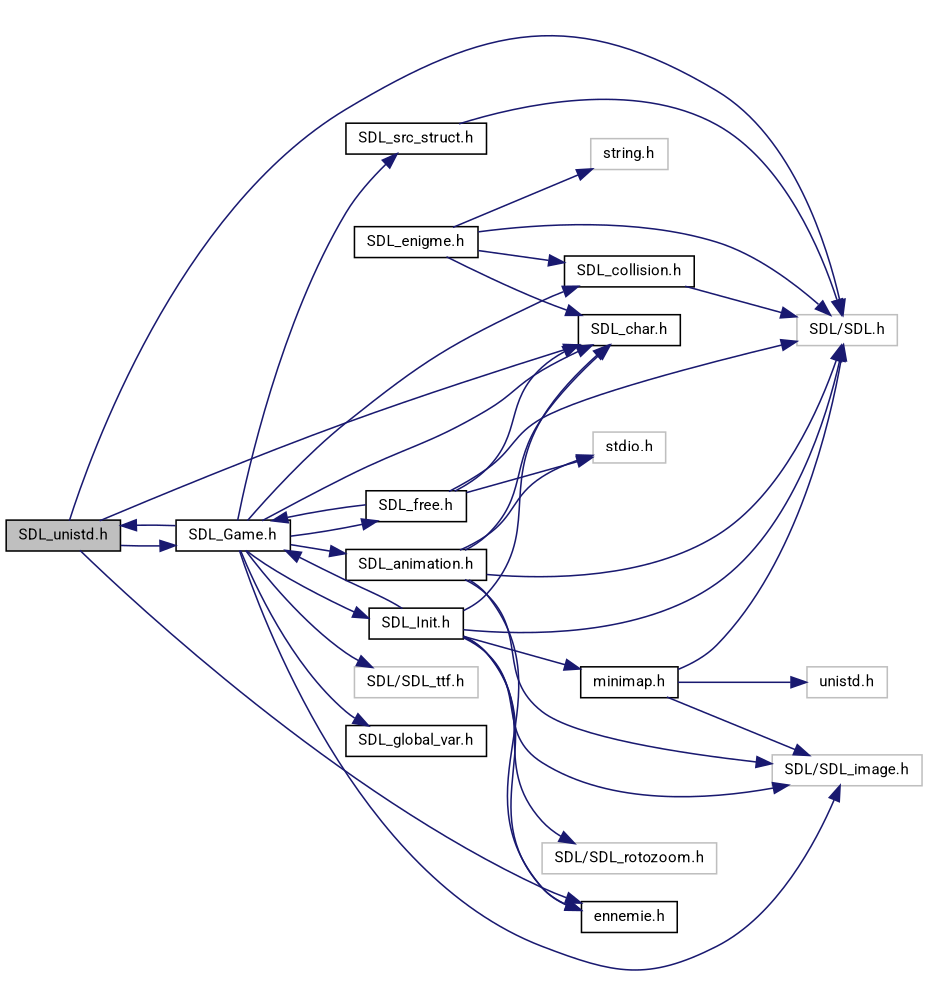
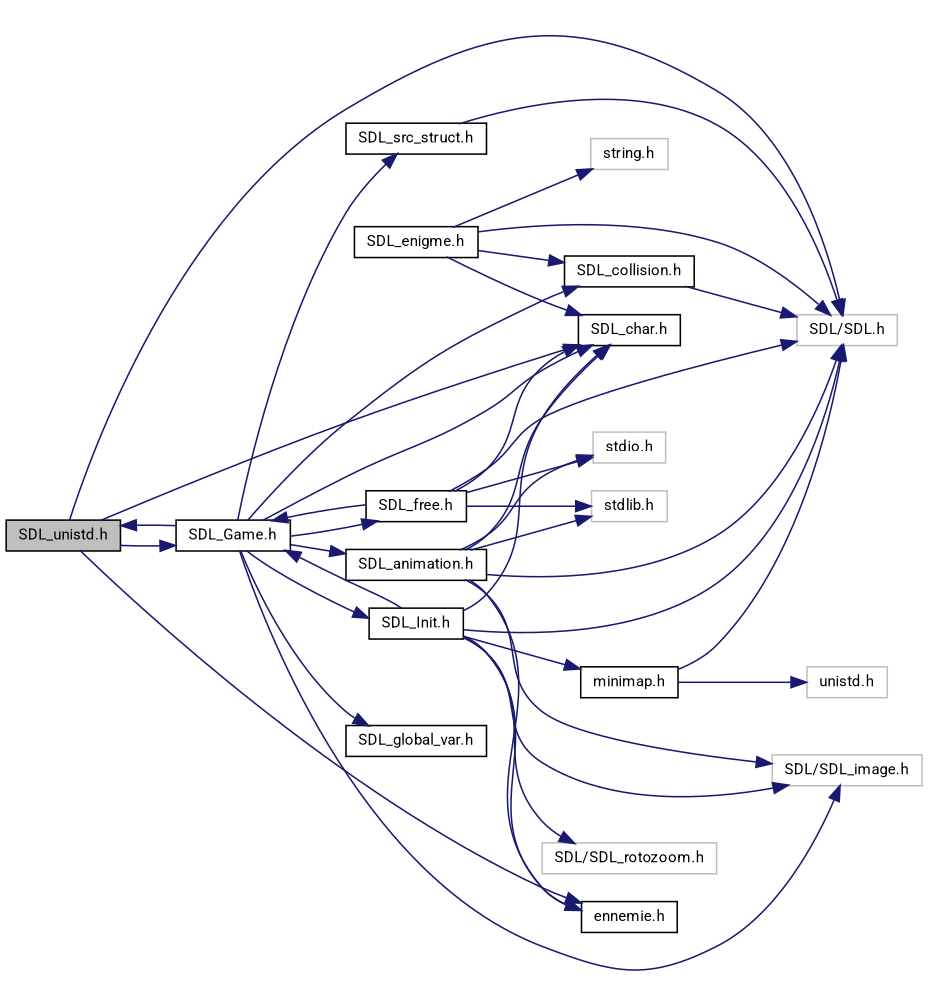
none -> (629, 506)
(416, 682) -> none
(731, 723) -> none
